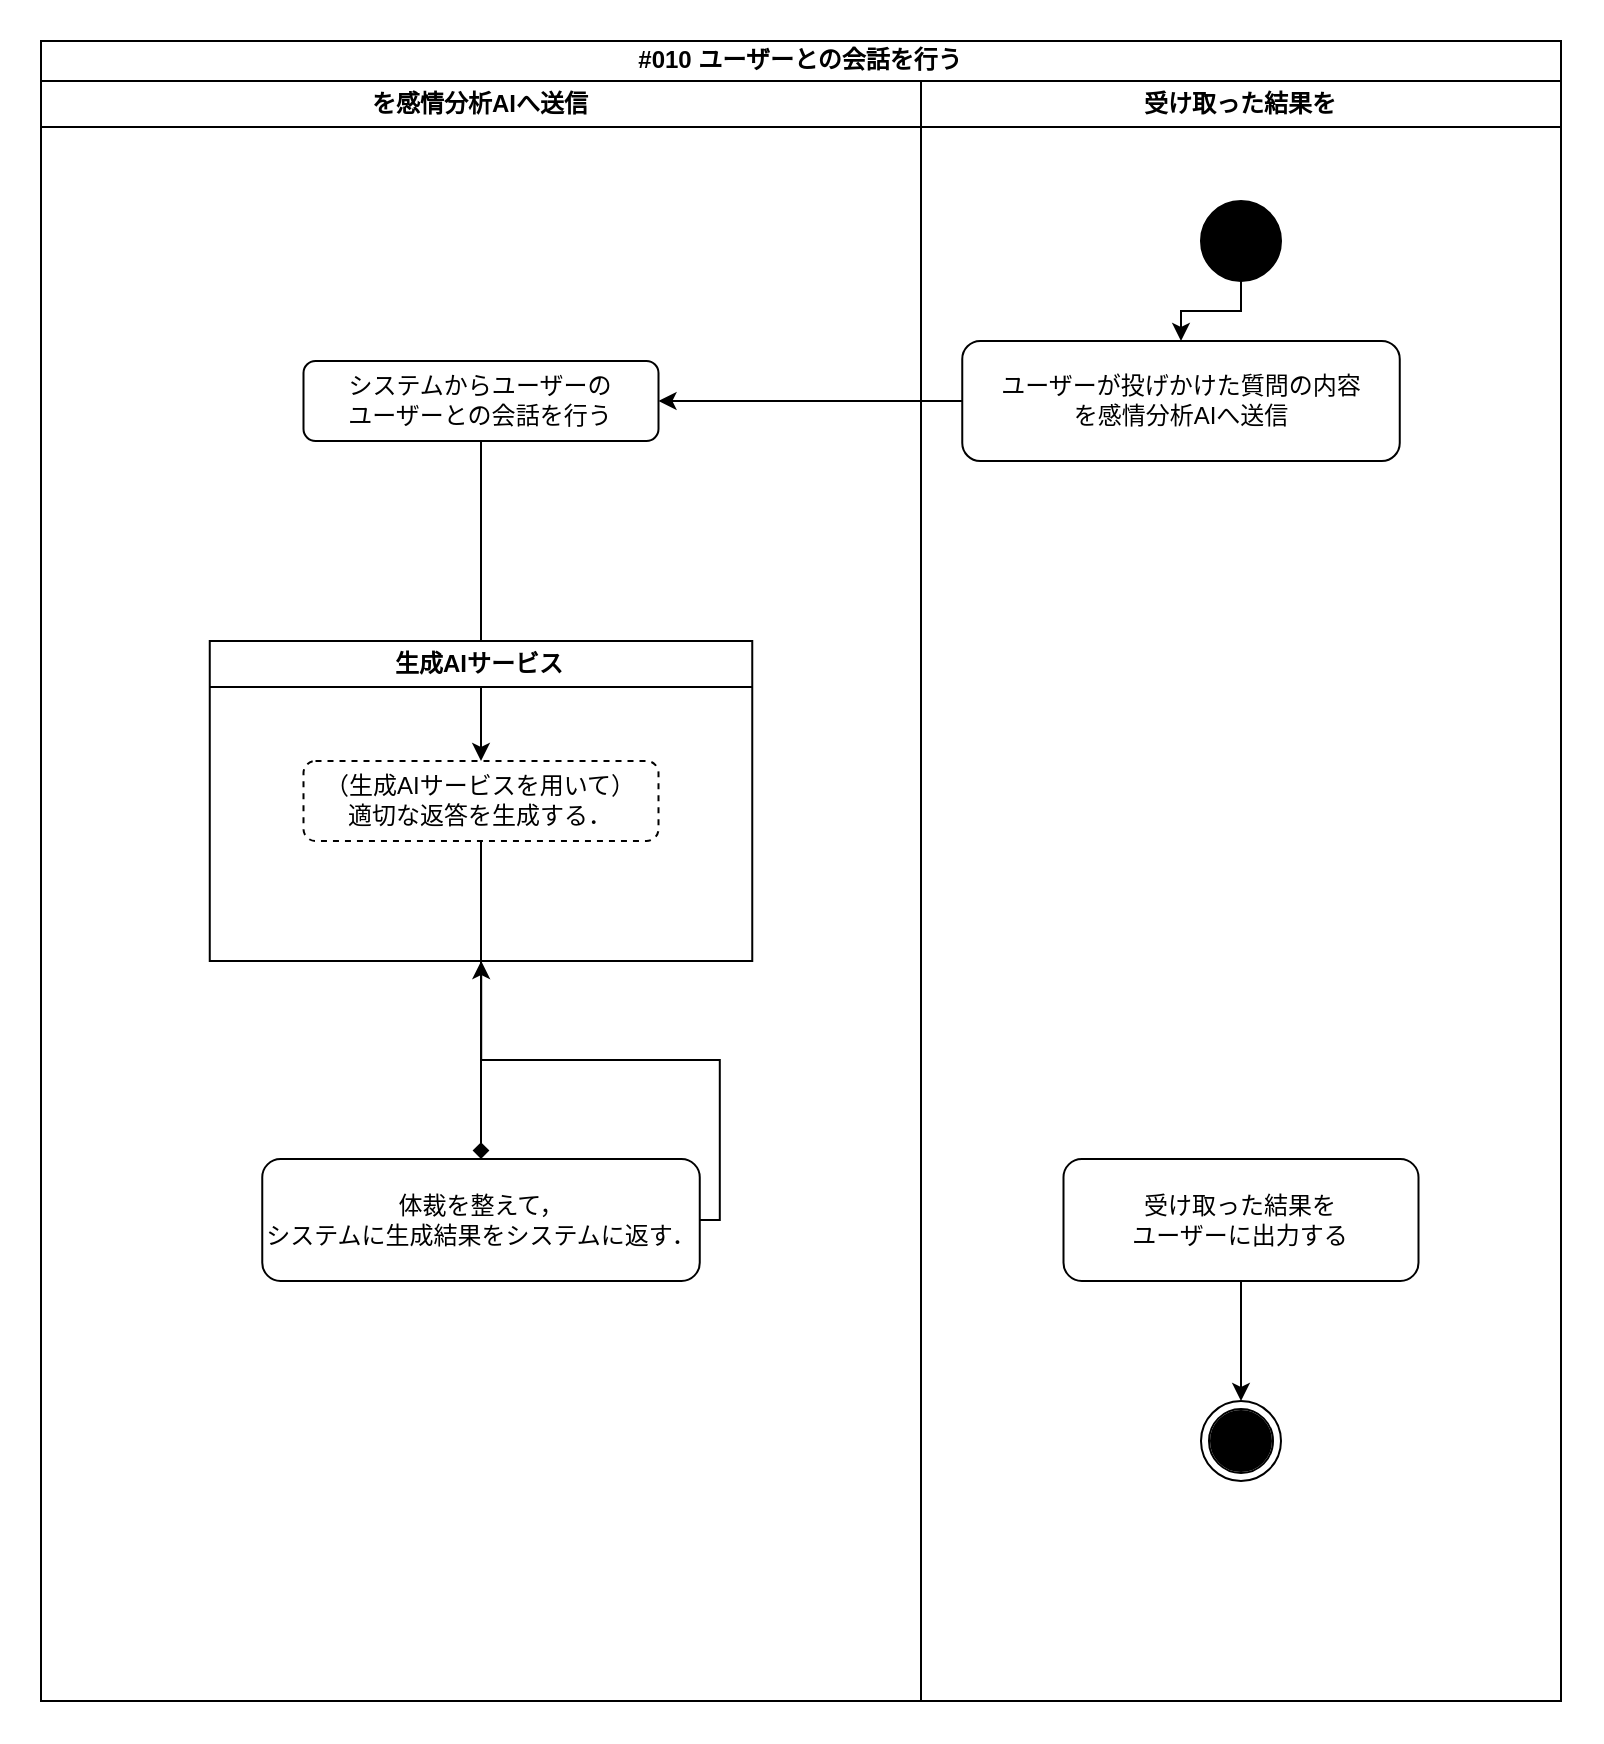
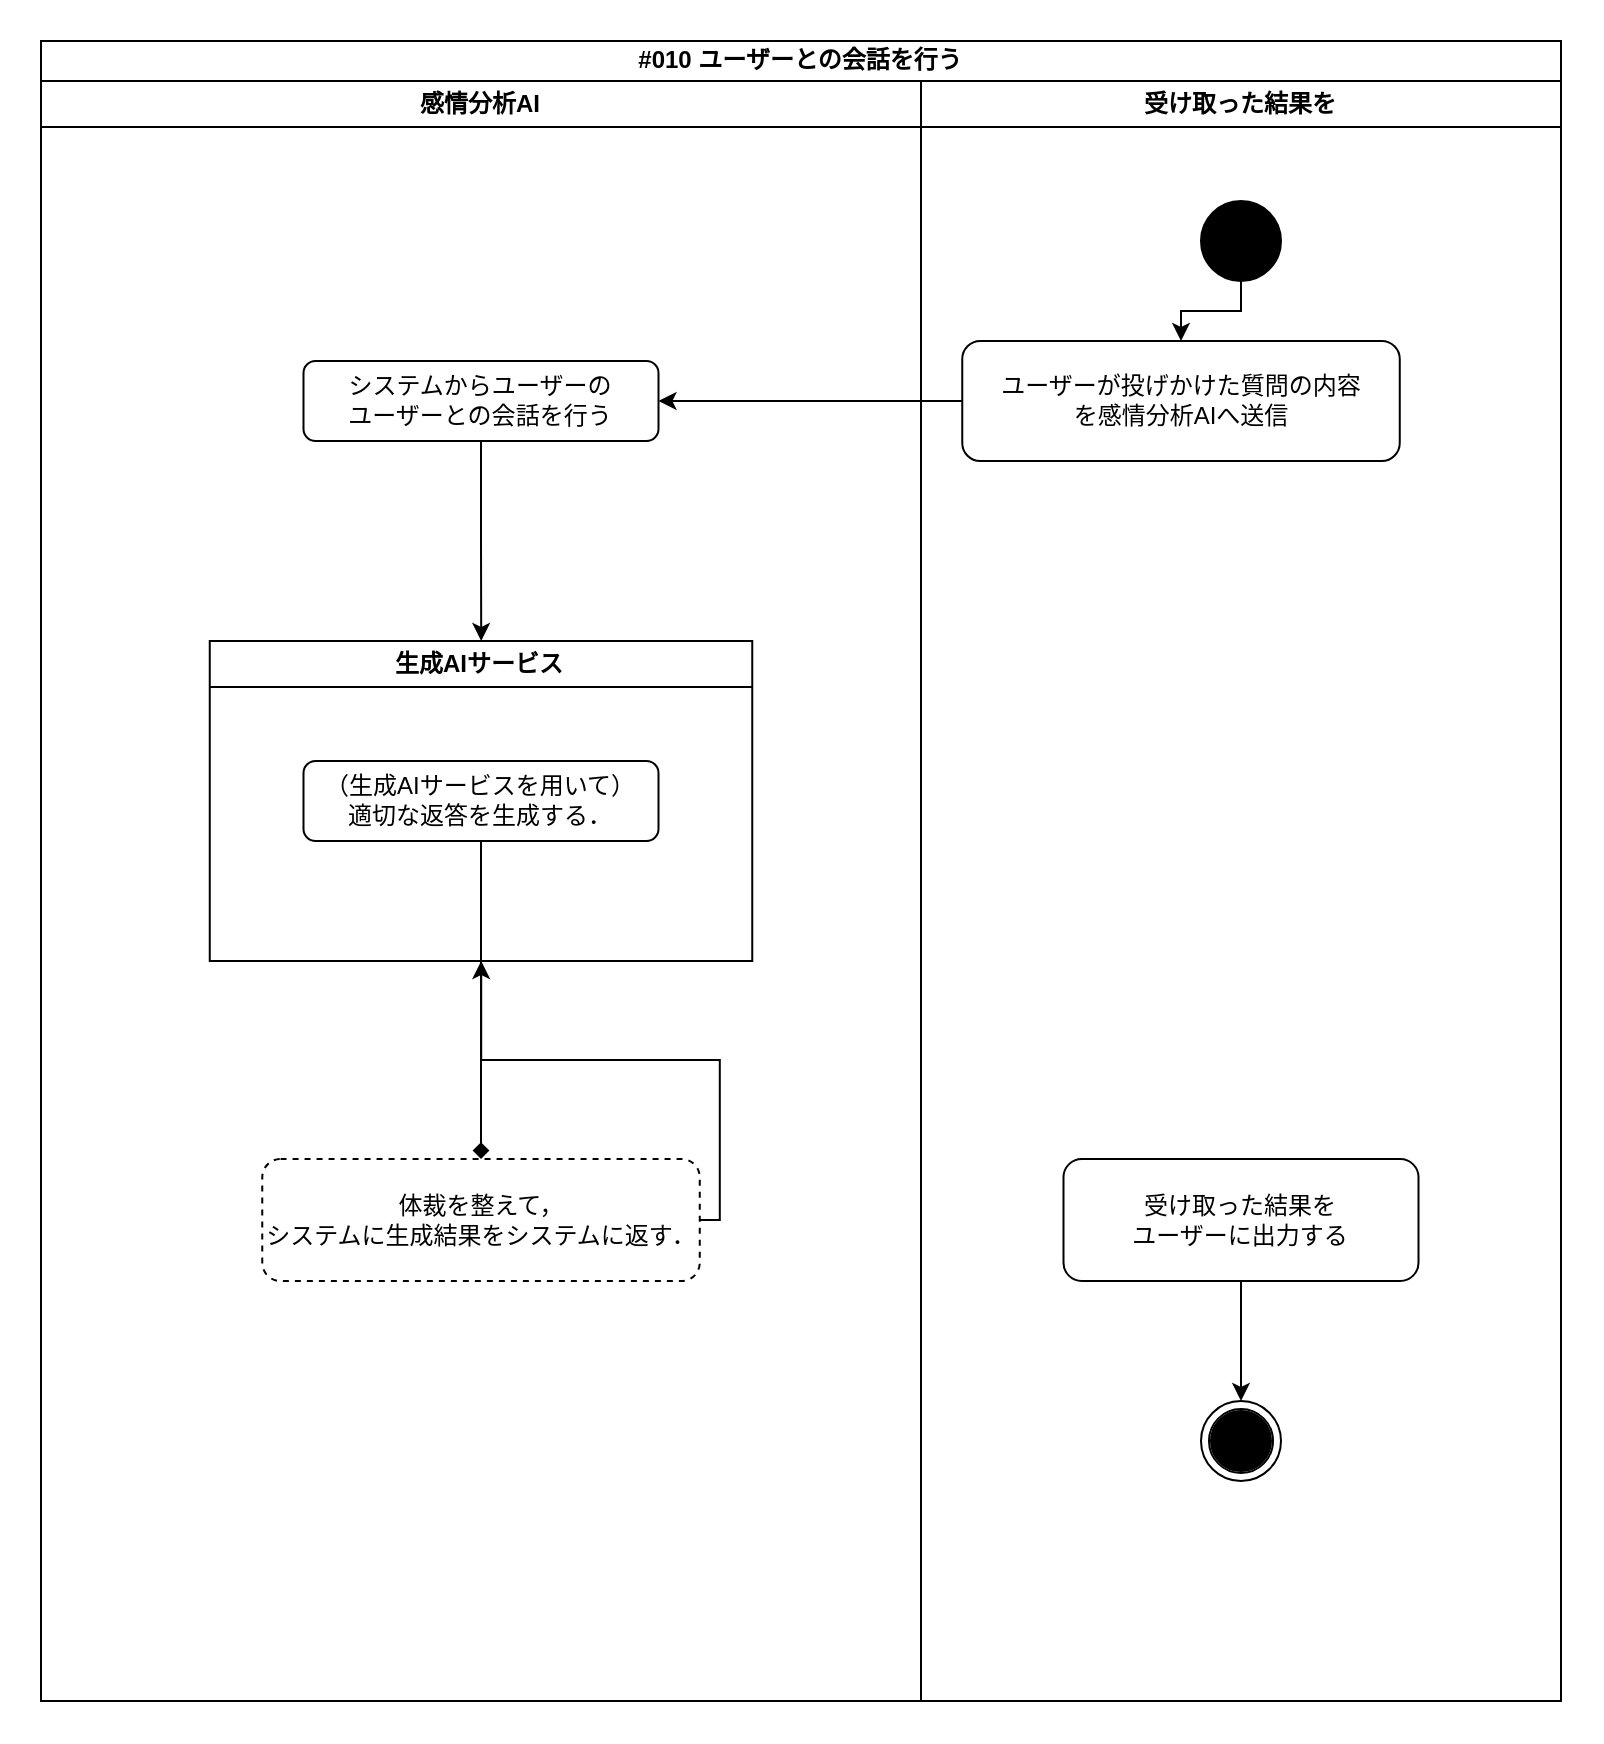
(481, 105) -> (481, 105)
(481, 717) -> (481, 626)
(481, 801) -> (481, 801)
(481, 1220) -> (481, 1220)
